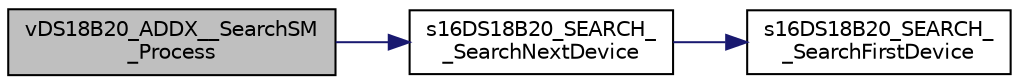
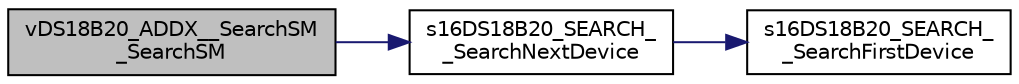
(172, 42) -> (172, 42)
